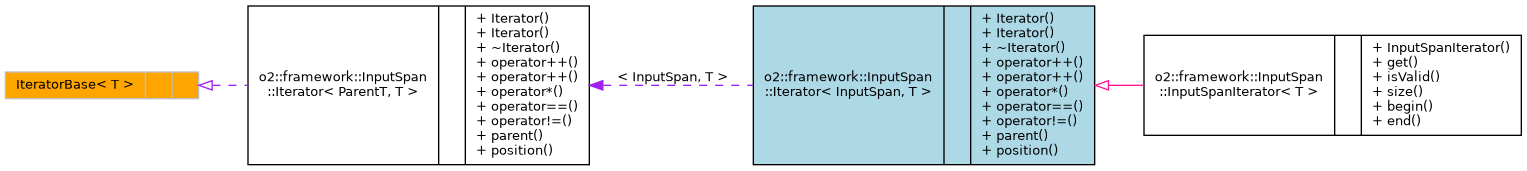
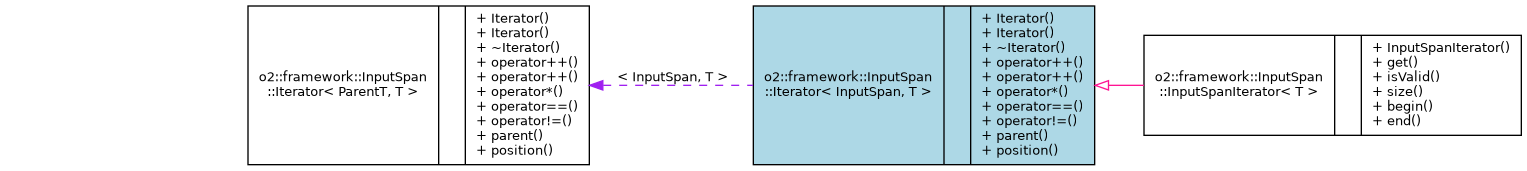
(102, 85) -> none
